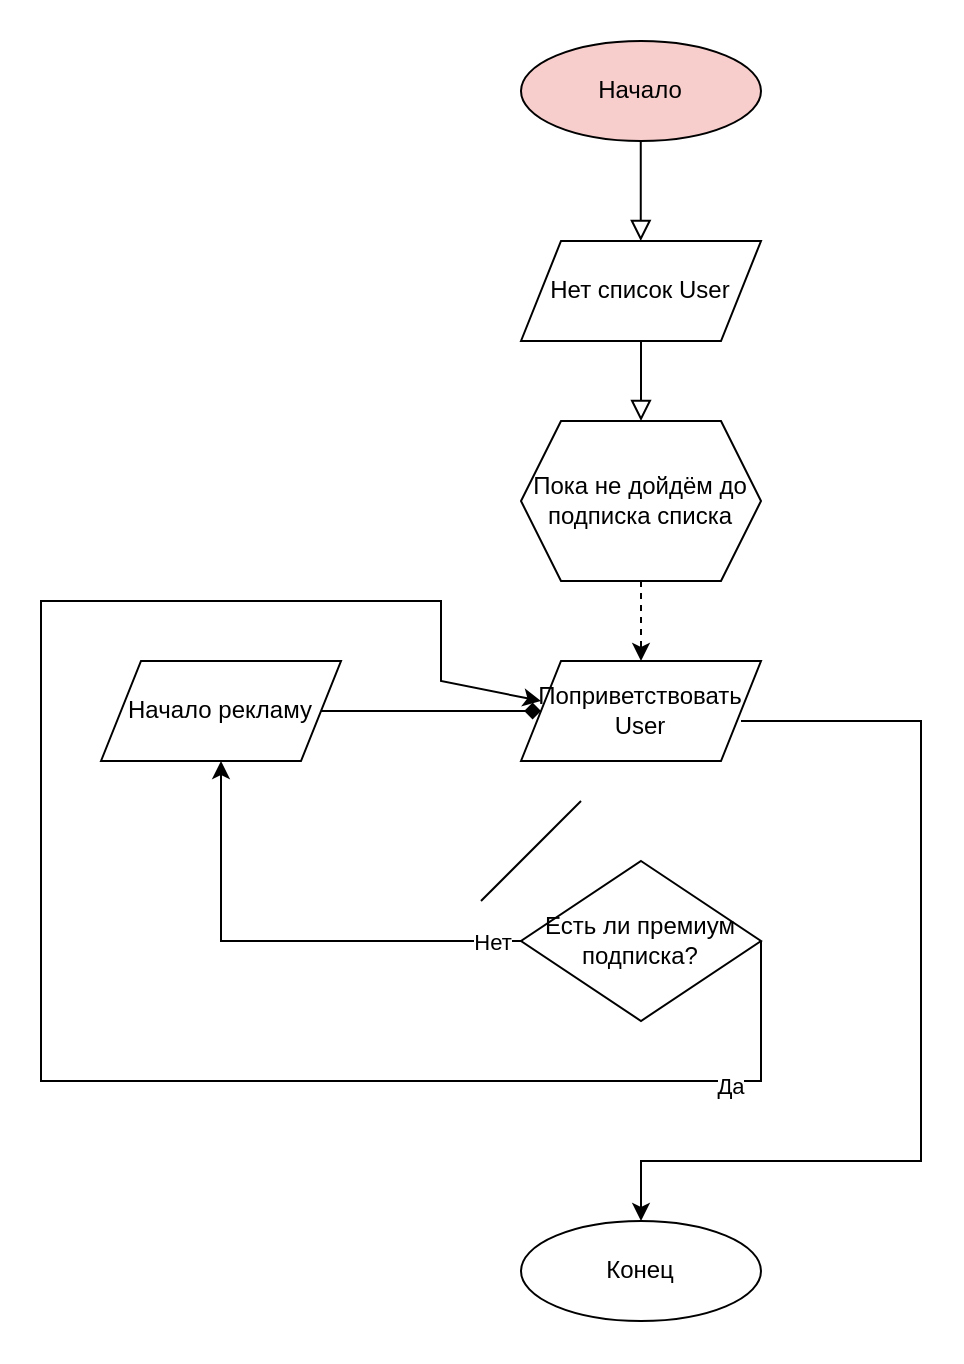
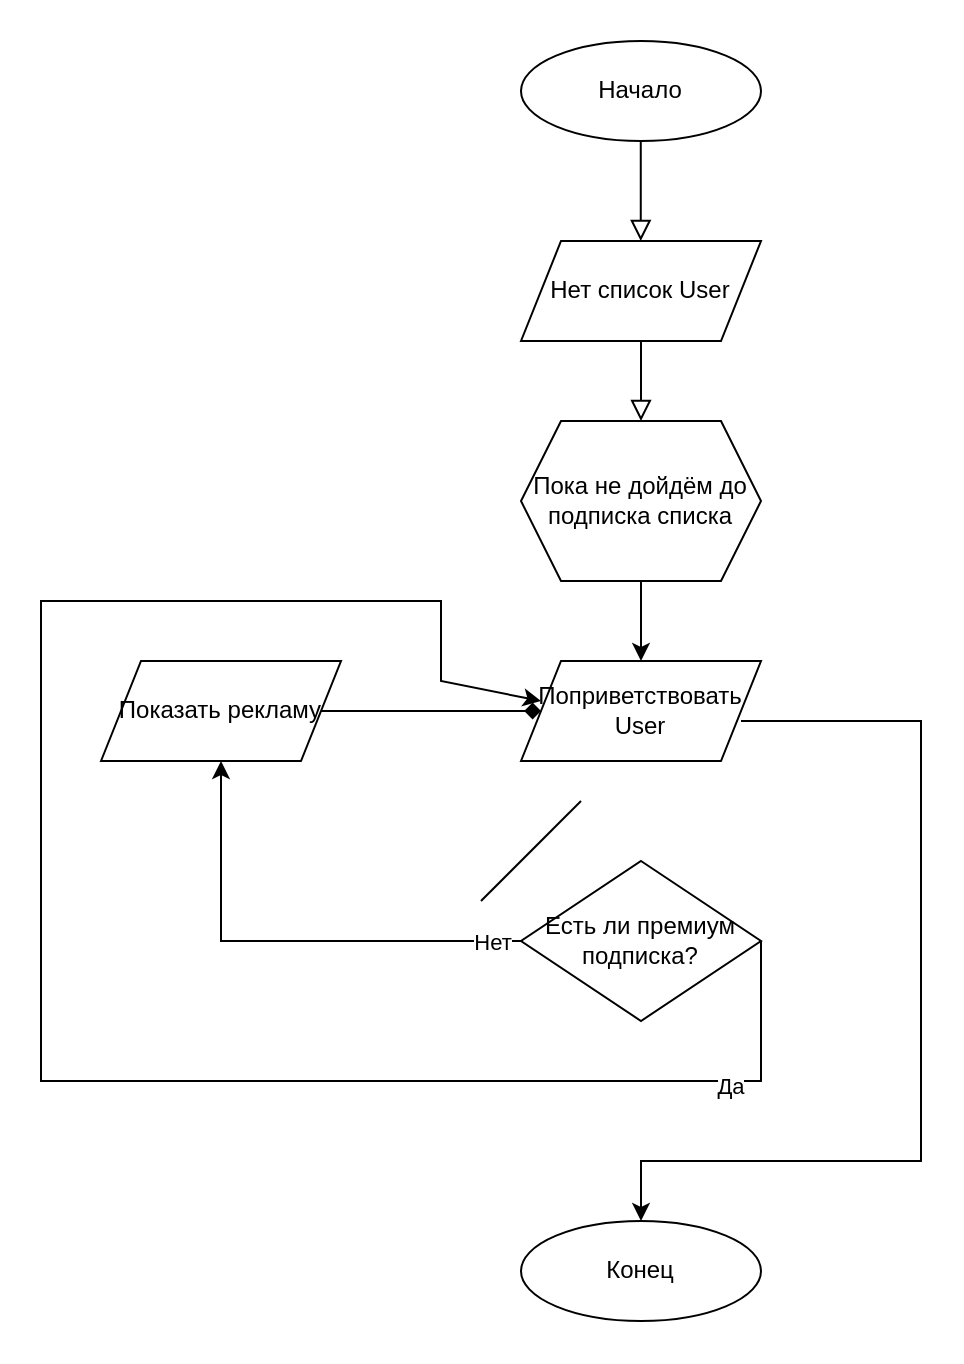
(641, 91) -> (641, 91)
(641, 613) -> (641, 613)
(221, 711) -> (221, 711)
